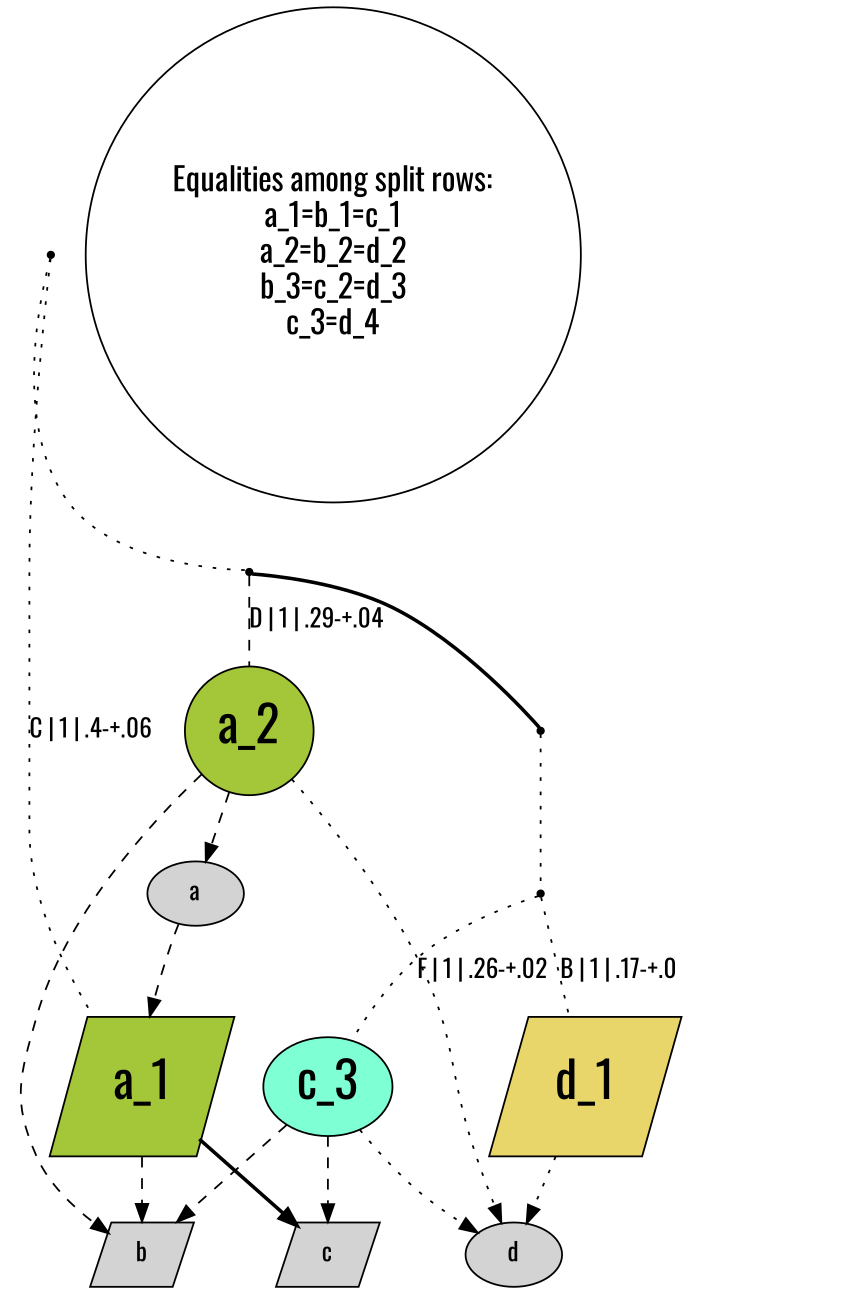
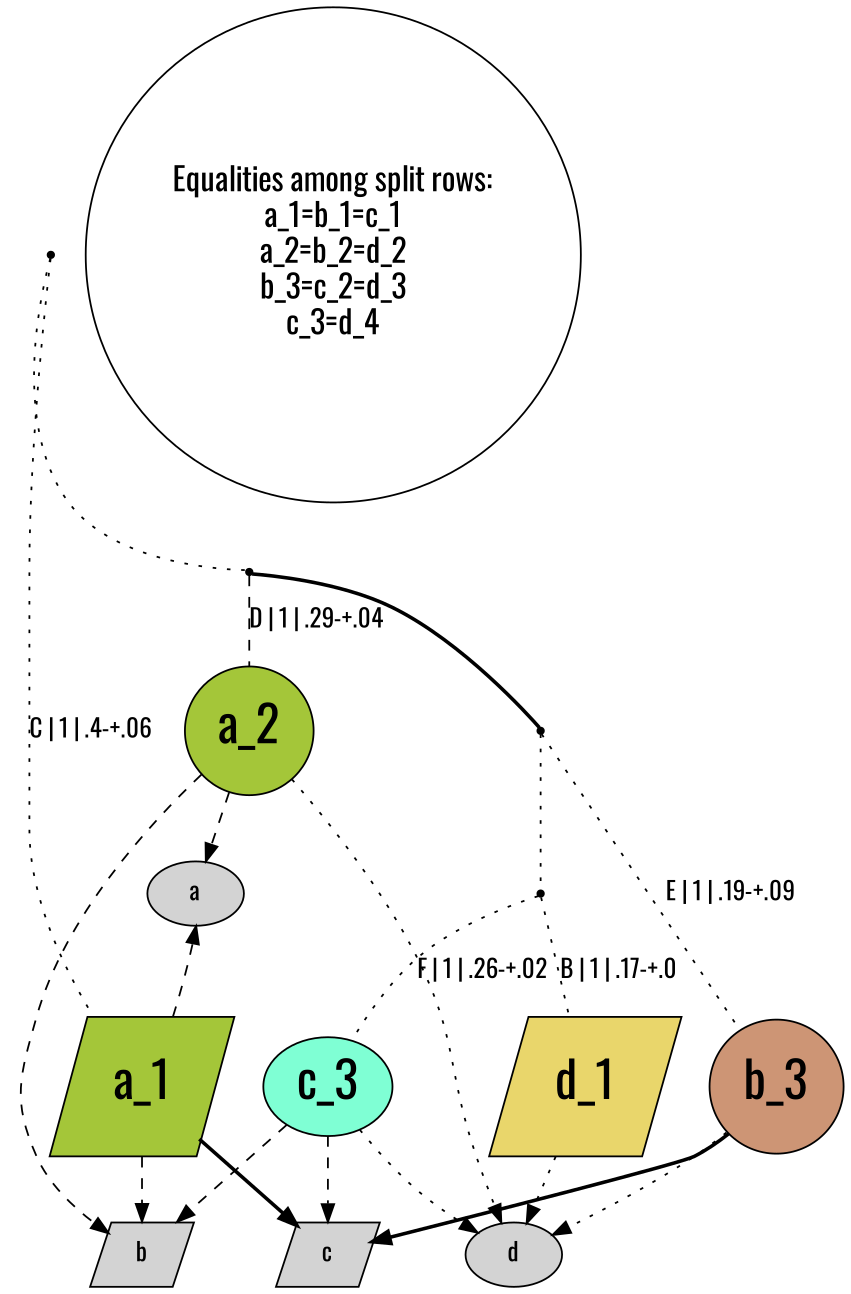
(165, 961) -> (184, 981)
none -> (777, 1087)
